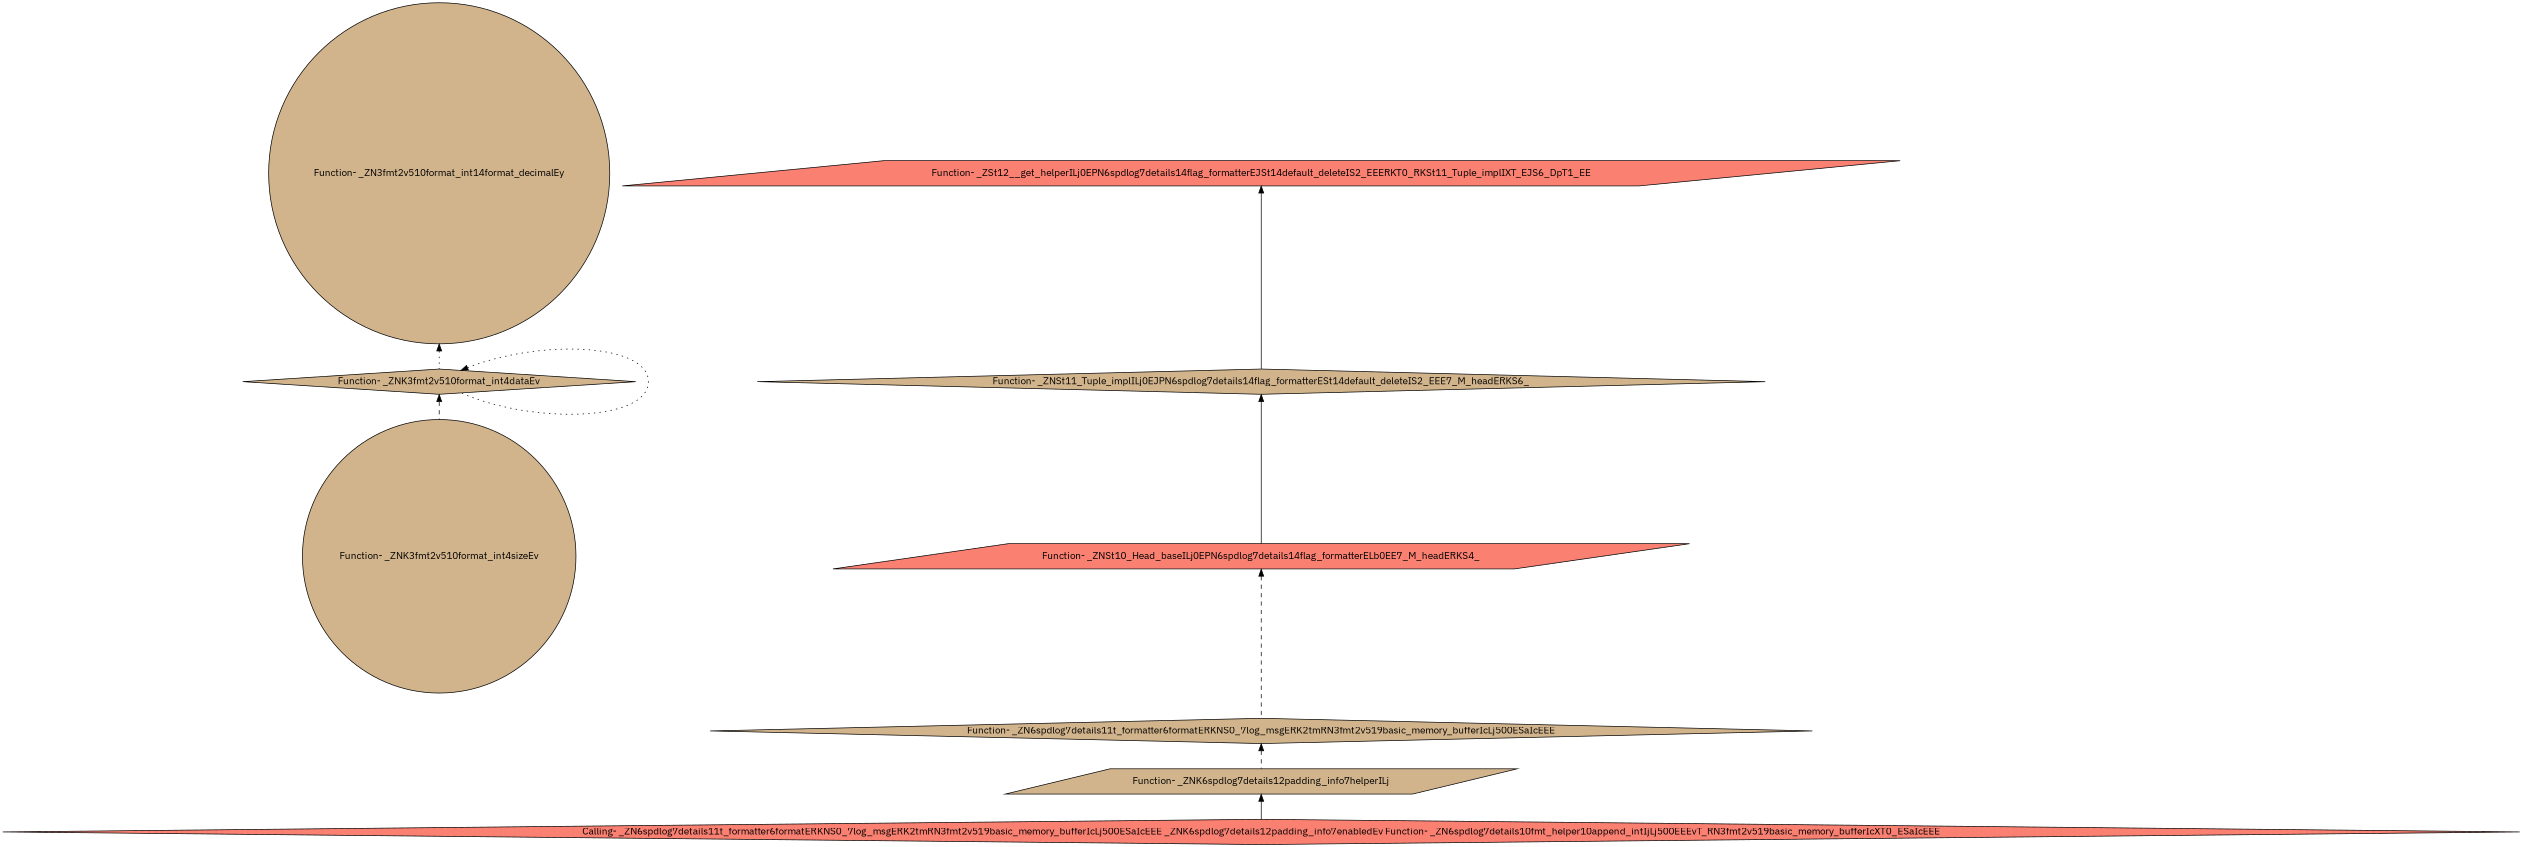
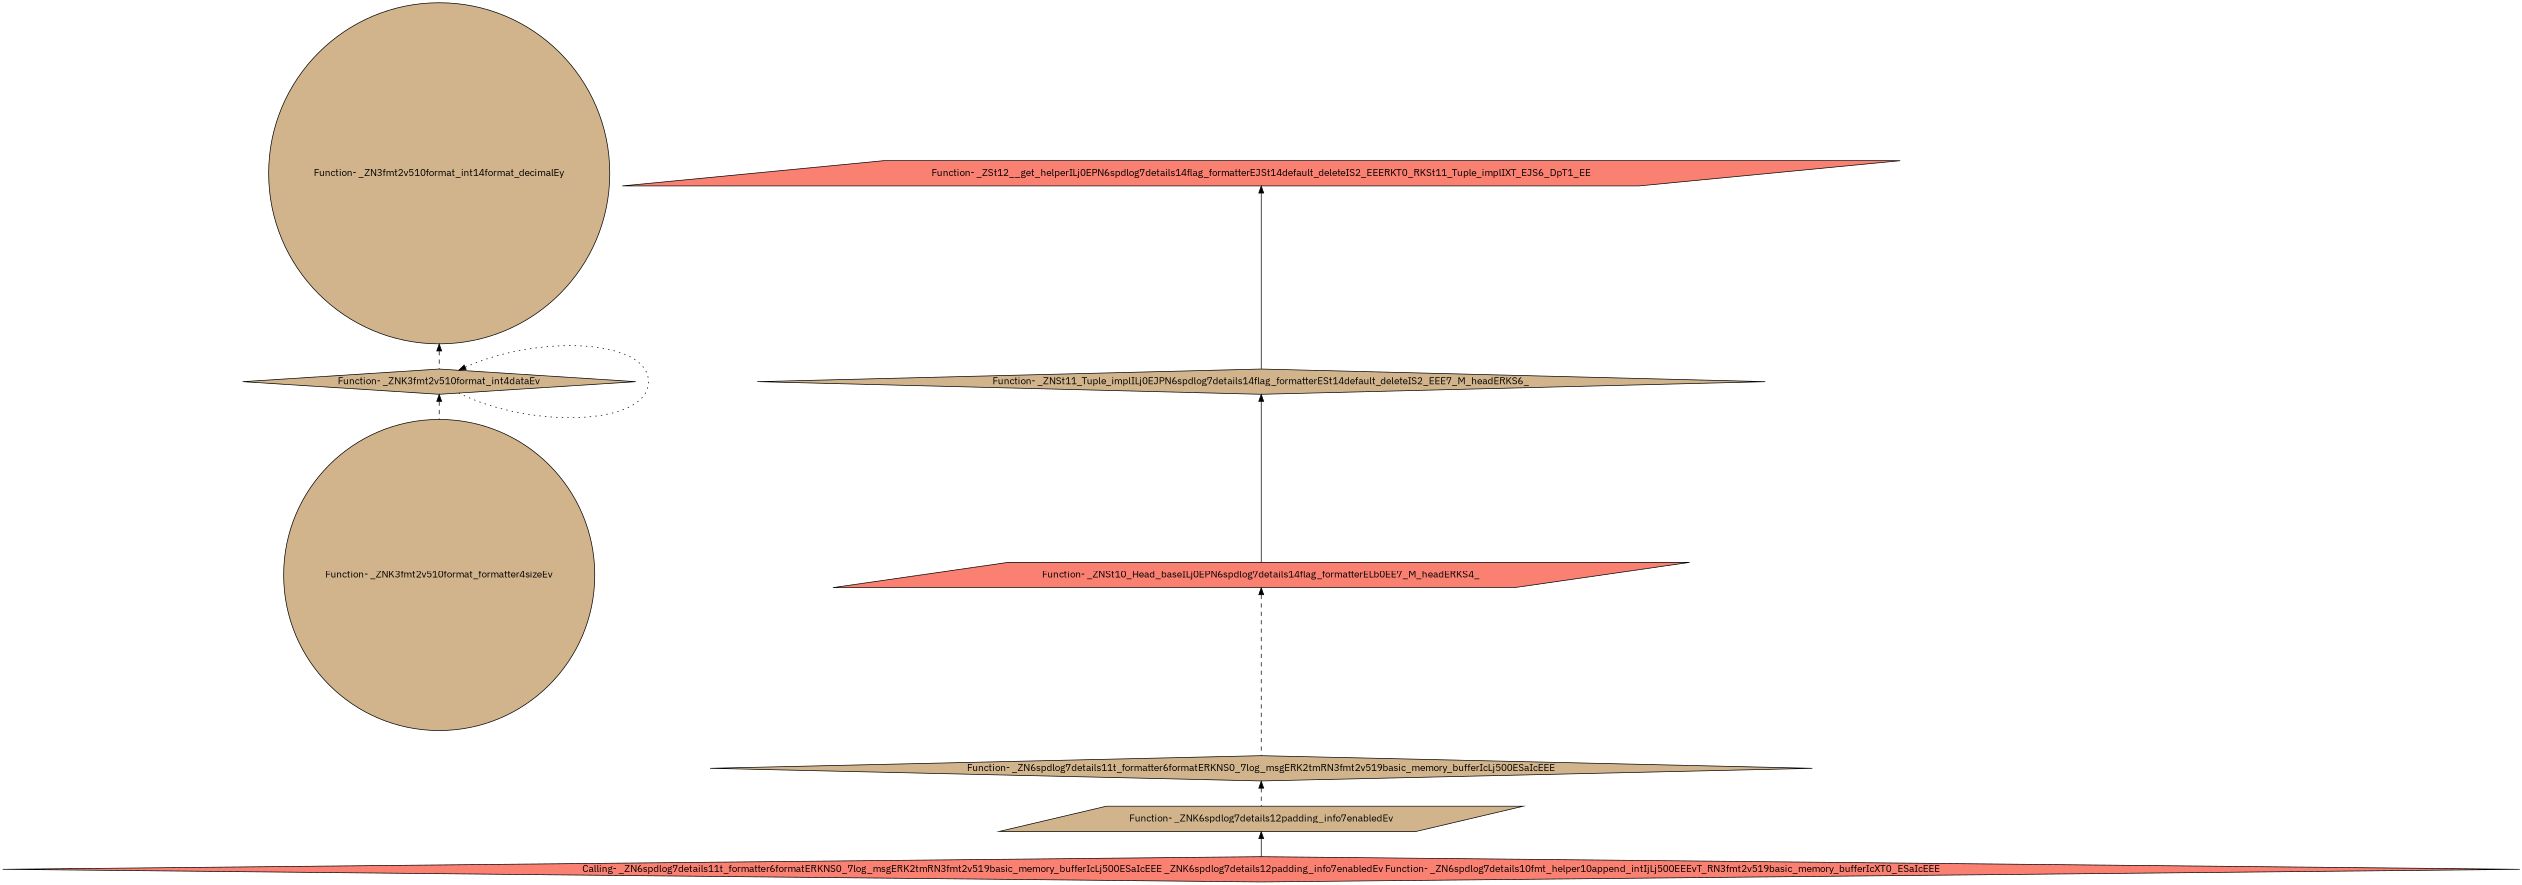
(439, 360) -> (439, 360)
(439, 556) -> (439, 575)
(1261, 781) -> (1261, 819)
